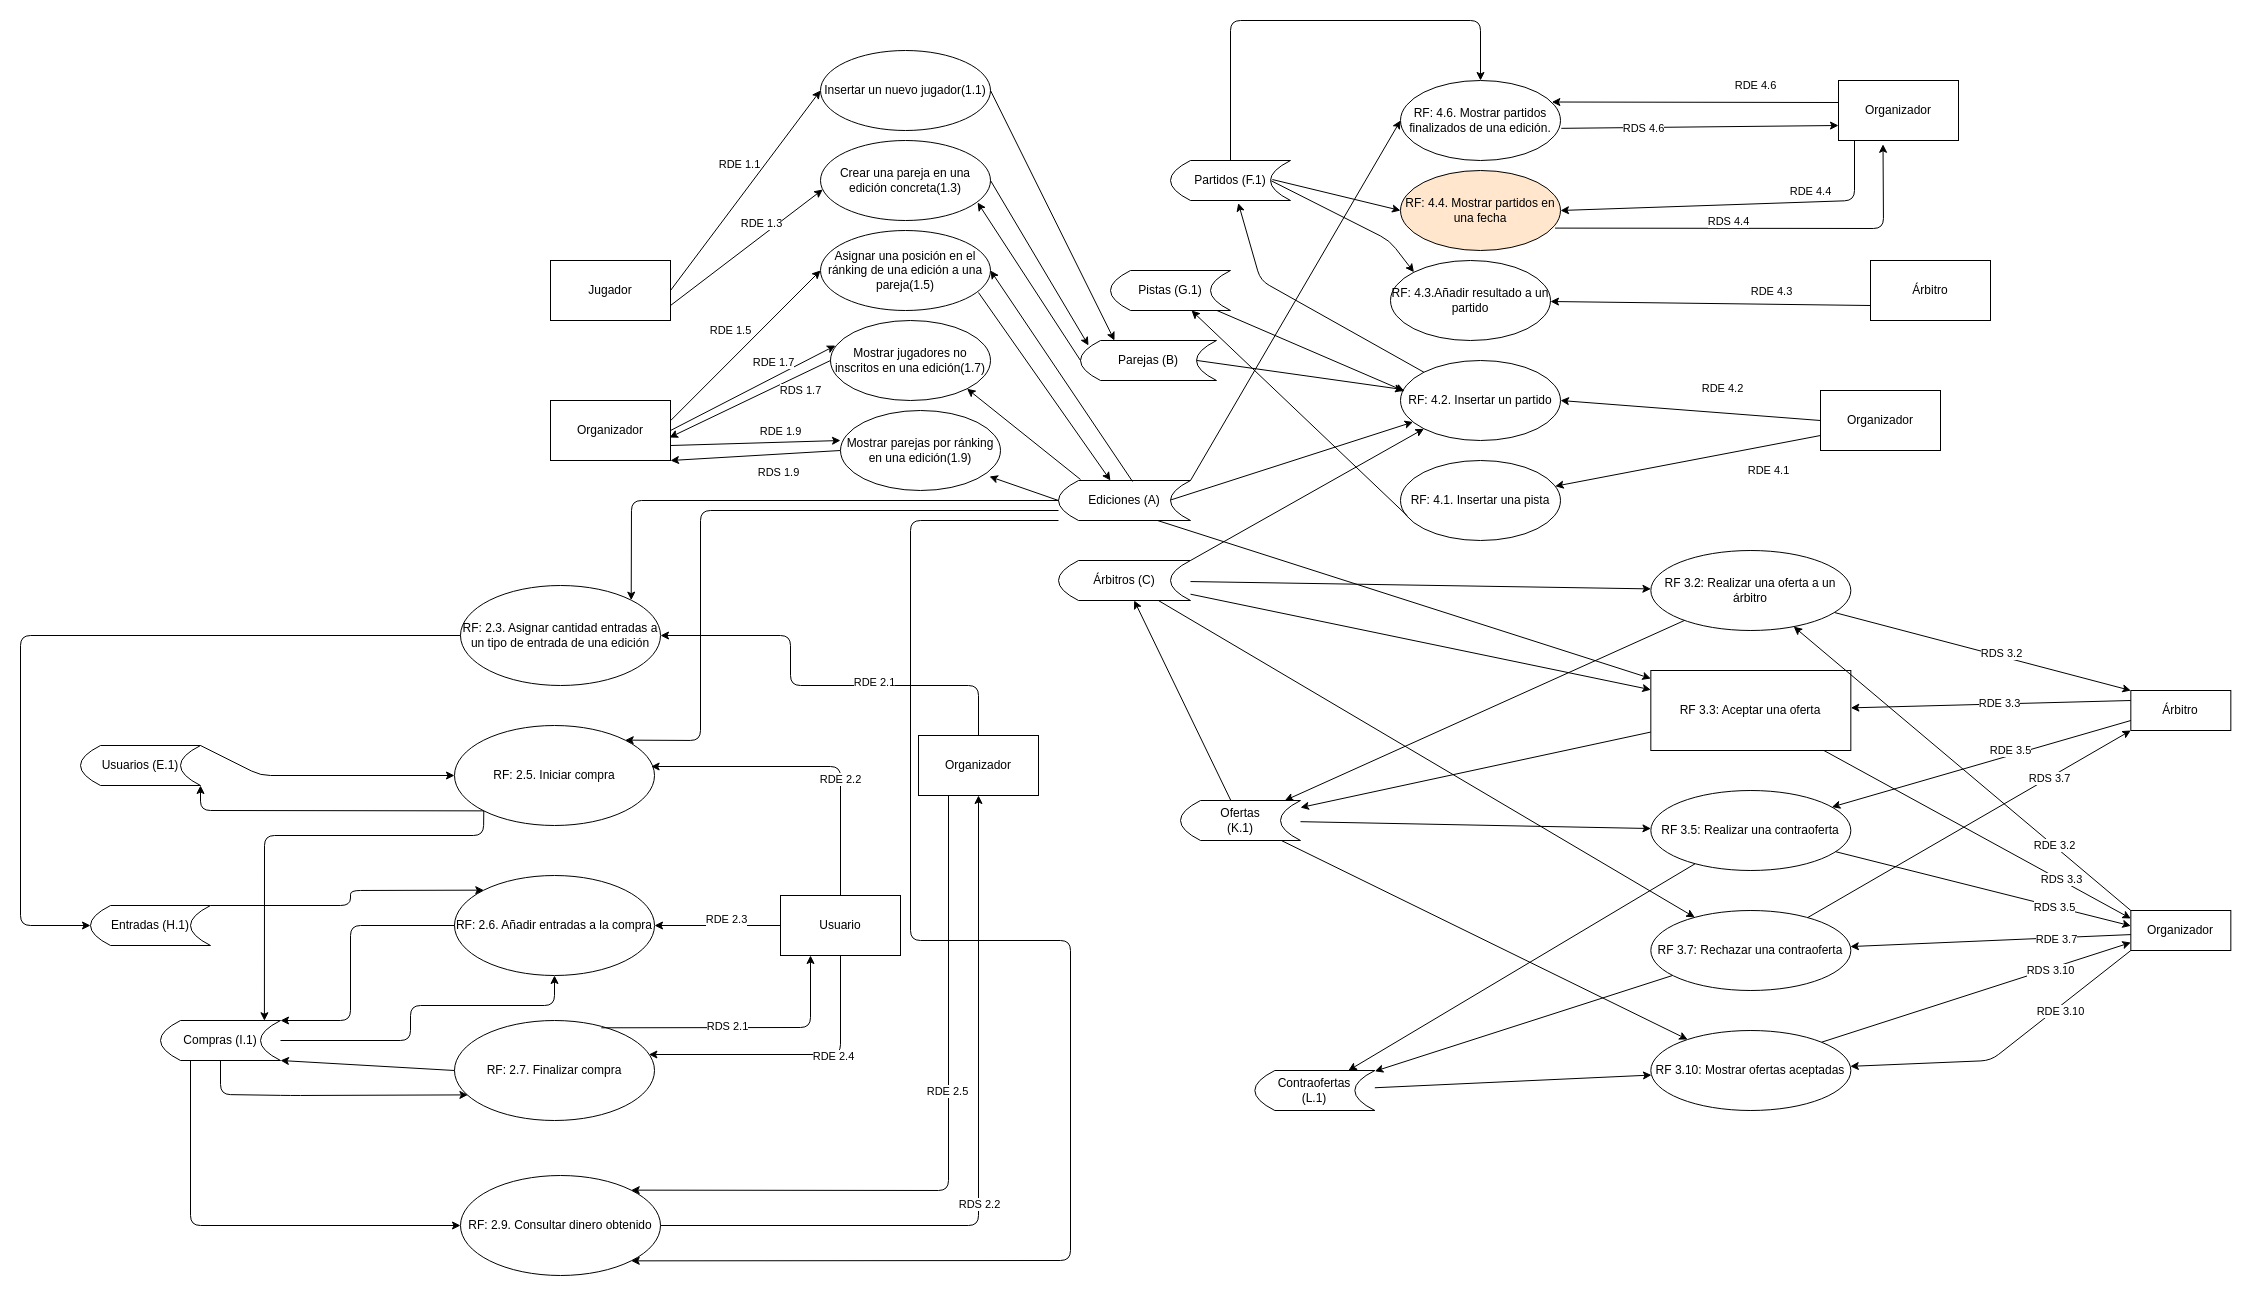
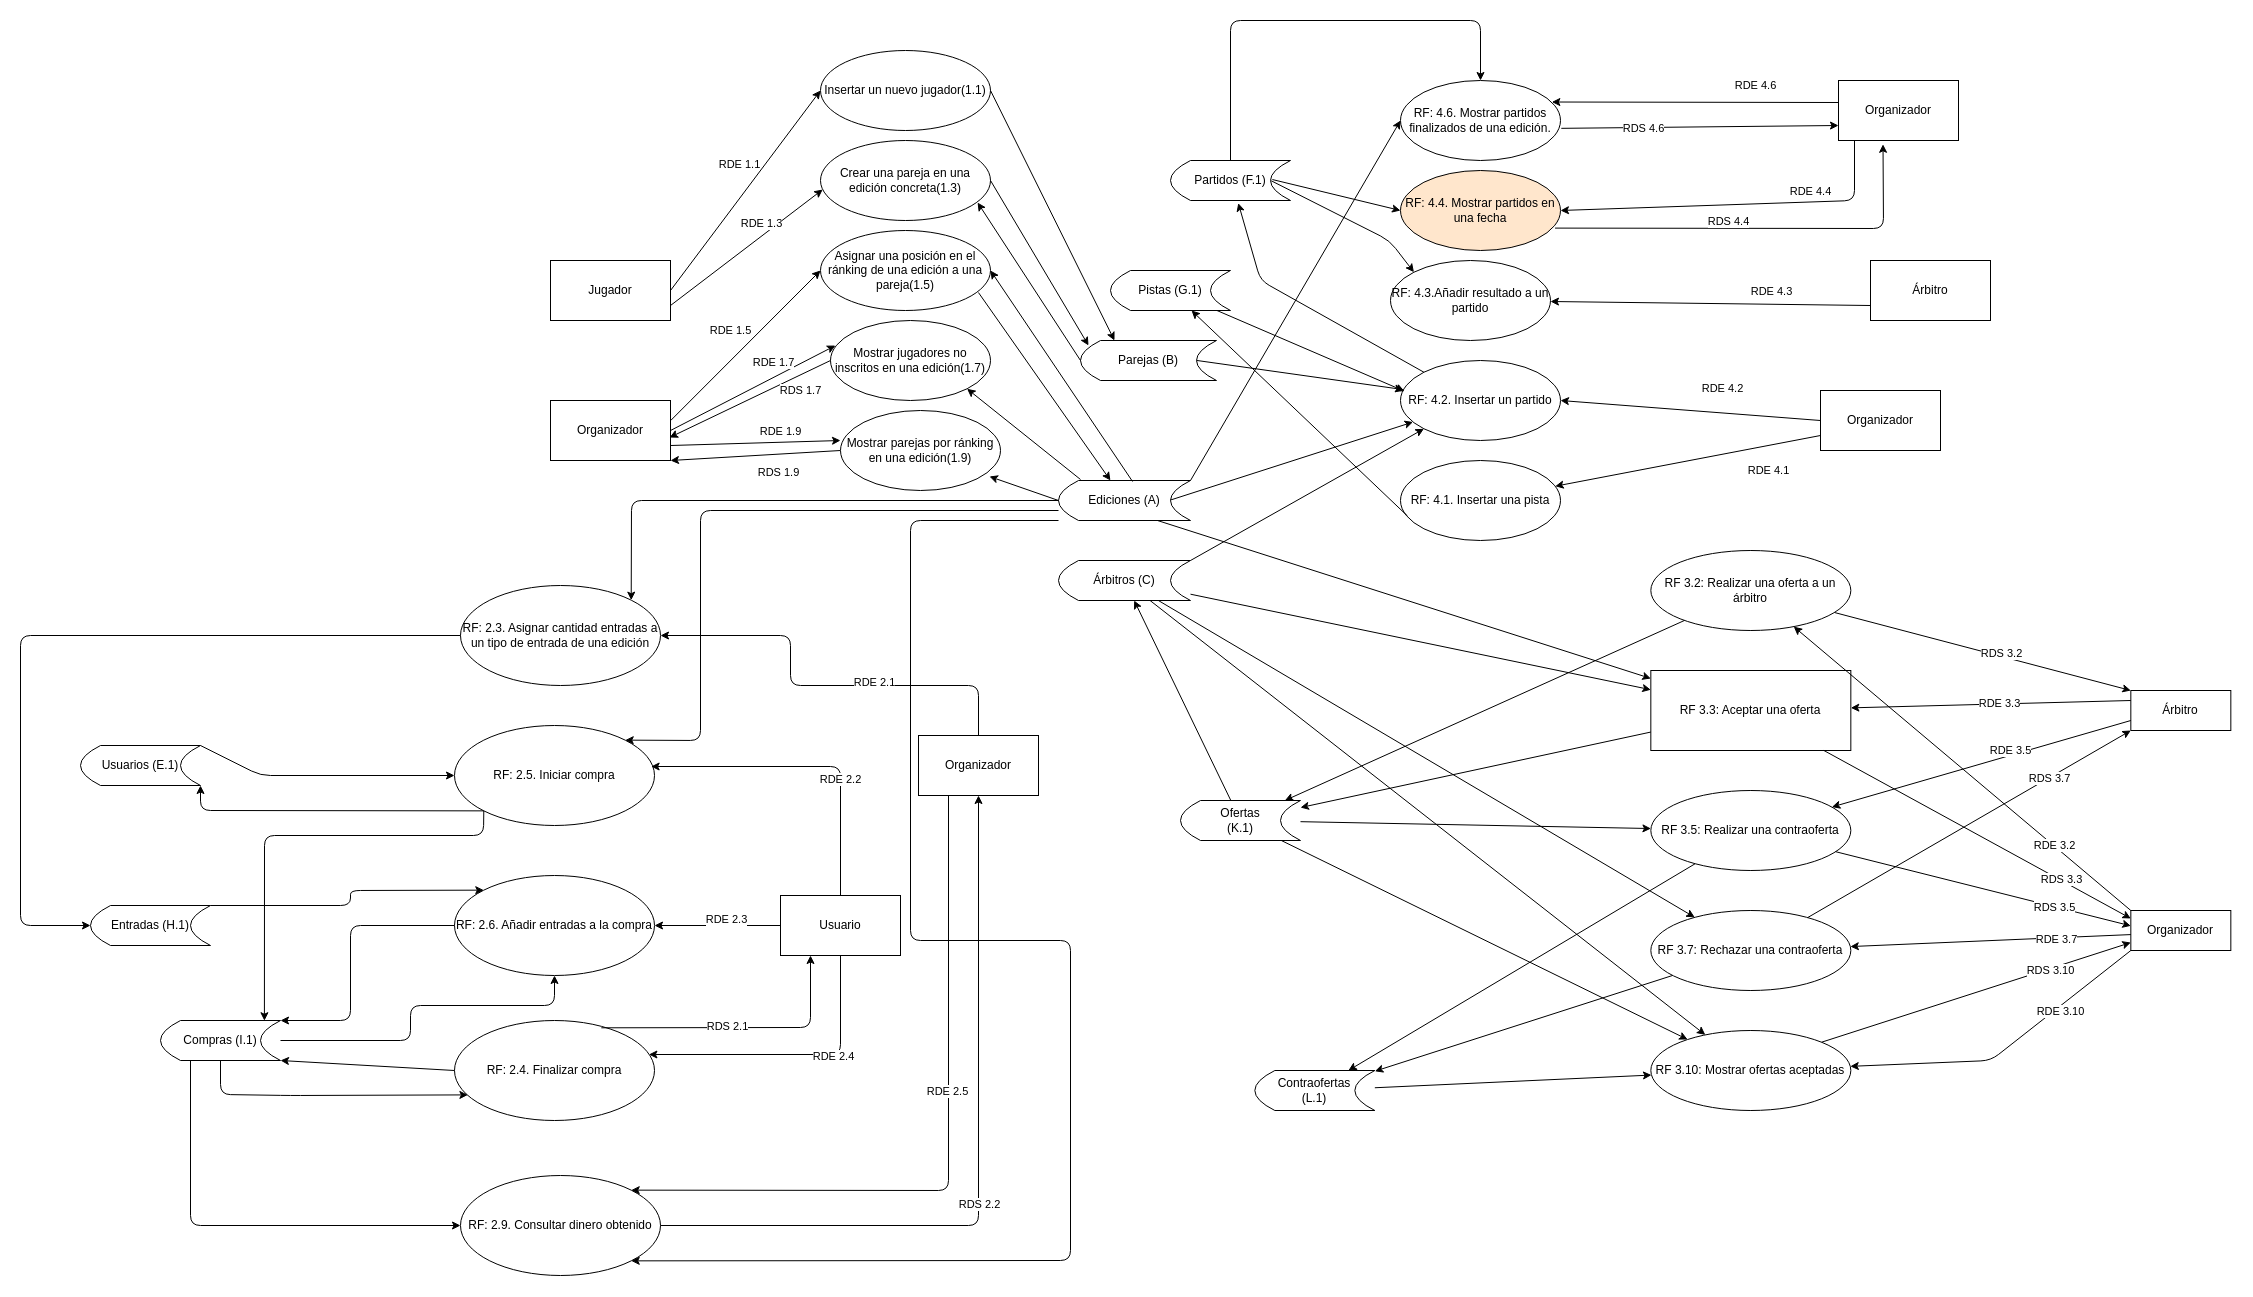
(1503, 587) -> (1425, 816)
(555, 1071) -> (555, 1071)
